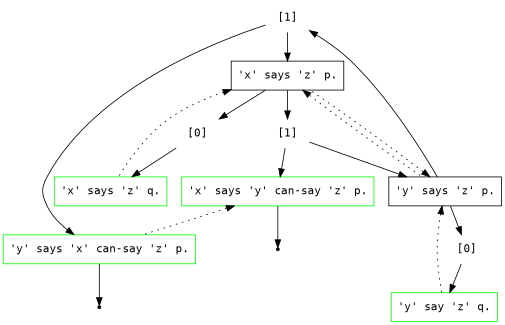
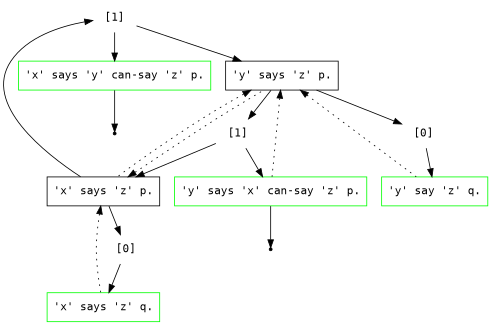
(185, 222) -> (276, 138)
